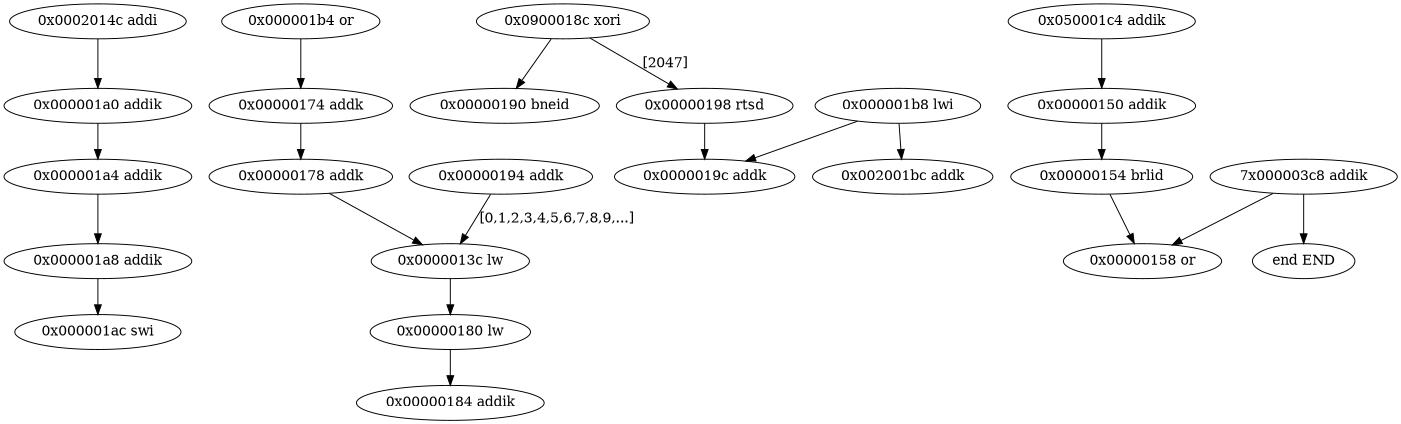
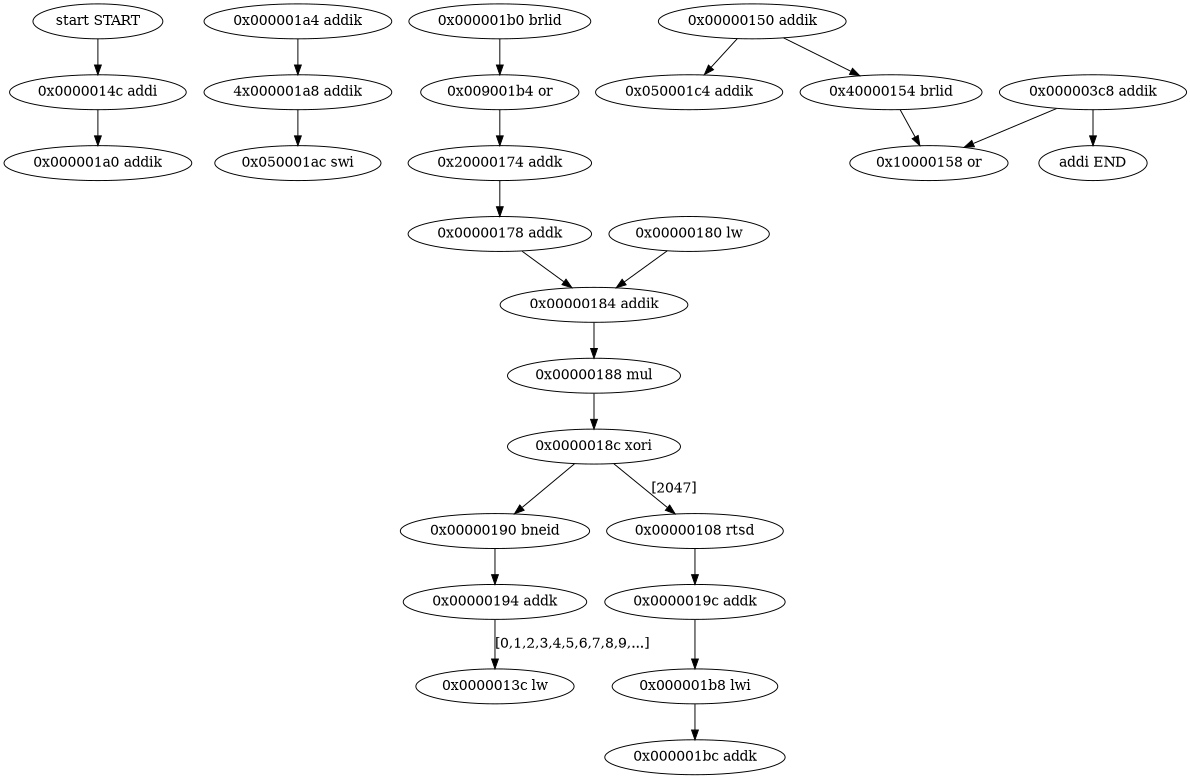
none -> (98, 21)
(98, 21) -> (98, 92)
(301, 21) -> (500, 92)
none -> (500, 21)
(563, 21) -> (594, 447)
(1102, 59) -> (724, 53)
(301, 106) -> (500, 163)
(705, 106) -> (695, 531)
(98, 136) -> none
(806, 140) -> (695, 639)
(903, 177) -> (695, 757)
(1102, 177) -> (891, 92)
(1304, 177) -> (1093, 92)
(371, 217) -> (543, 267)
(98, 261) -> (298, 92)
(1142, 261) -> (929, 163)
(1304, 261) -> (1093, 163)
(450, 292) -> none
(98, 332) -> (298, 163)
none -> (594, 376)
none -> (495, 562)
